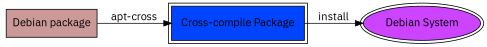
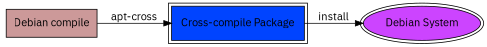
(52, 23) -> (52, 23)
